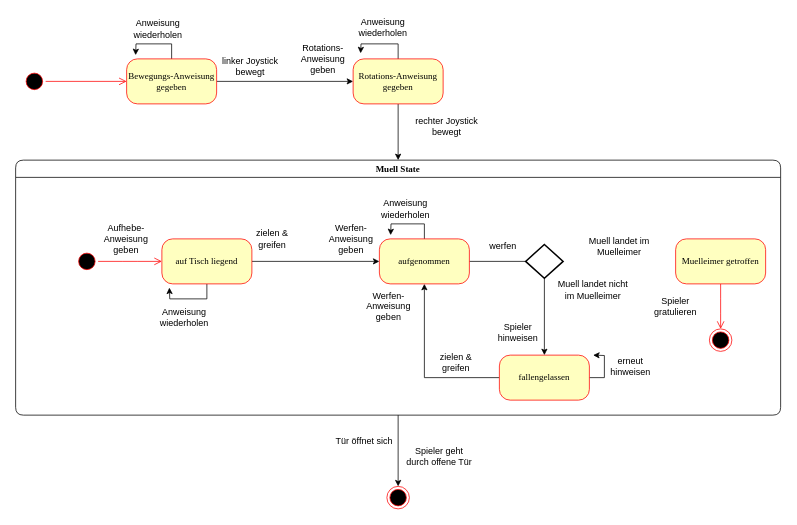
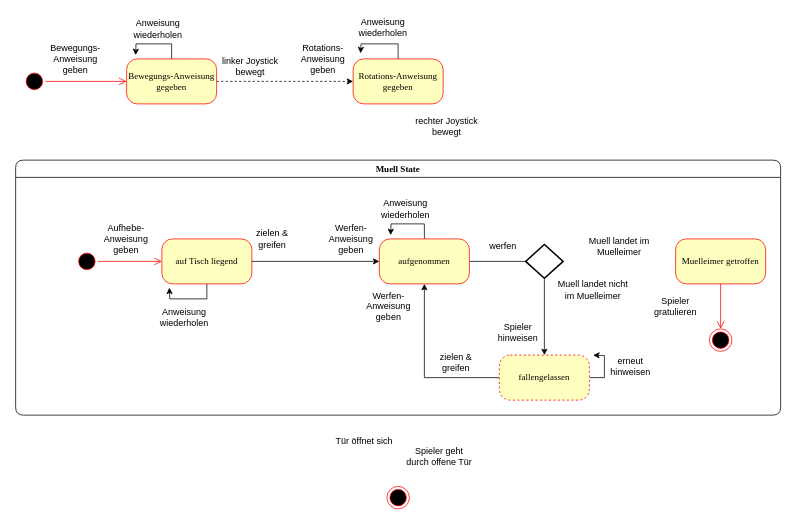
none -> (75, 59)
(283, 81) -> (283, 81)
(398, 153) -> none
(544, 378) -> (544, 378)
(398, 480) -> none
